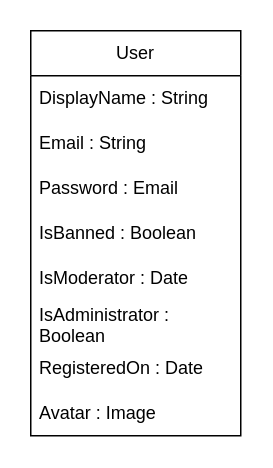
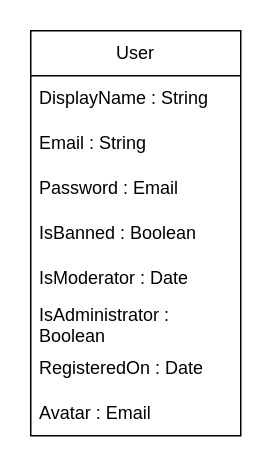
(103, 413) -> (99, 413)
